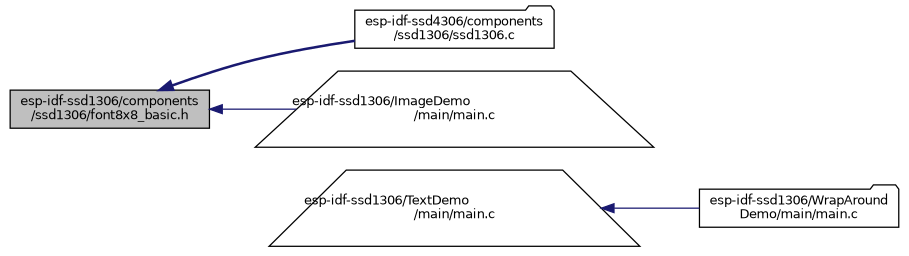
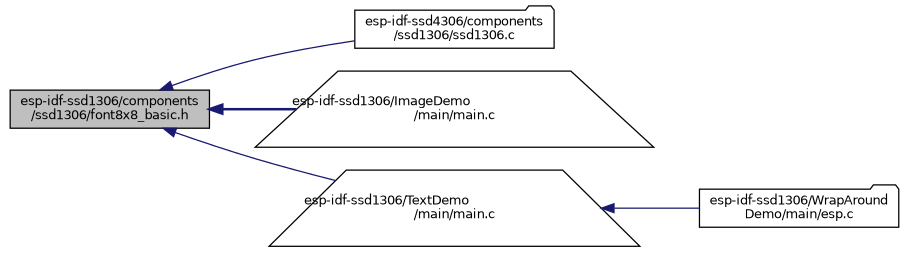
(262, 58) -> (262, 58)
(259, 109) -> (259, 109)
none -> (255, 159)
(799, 208) -> (799, 208)
